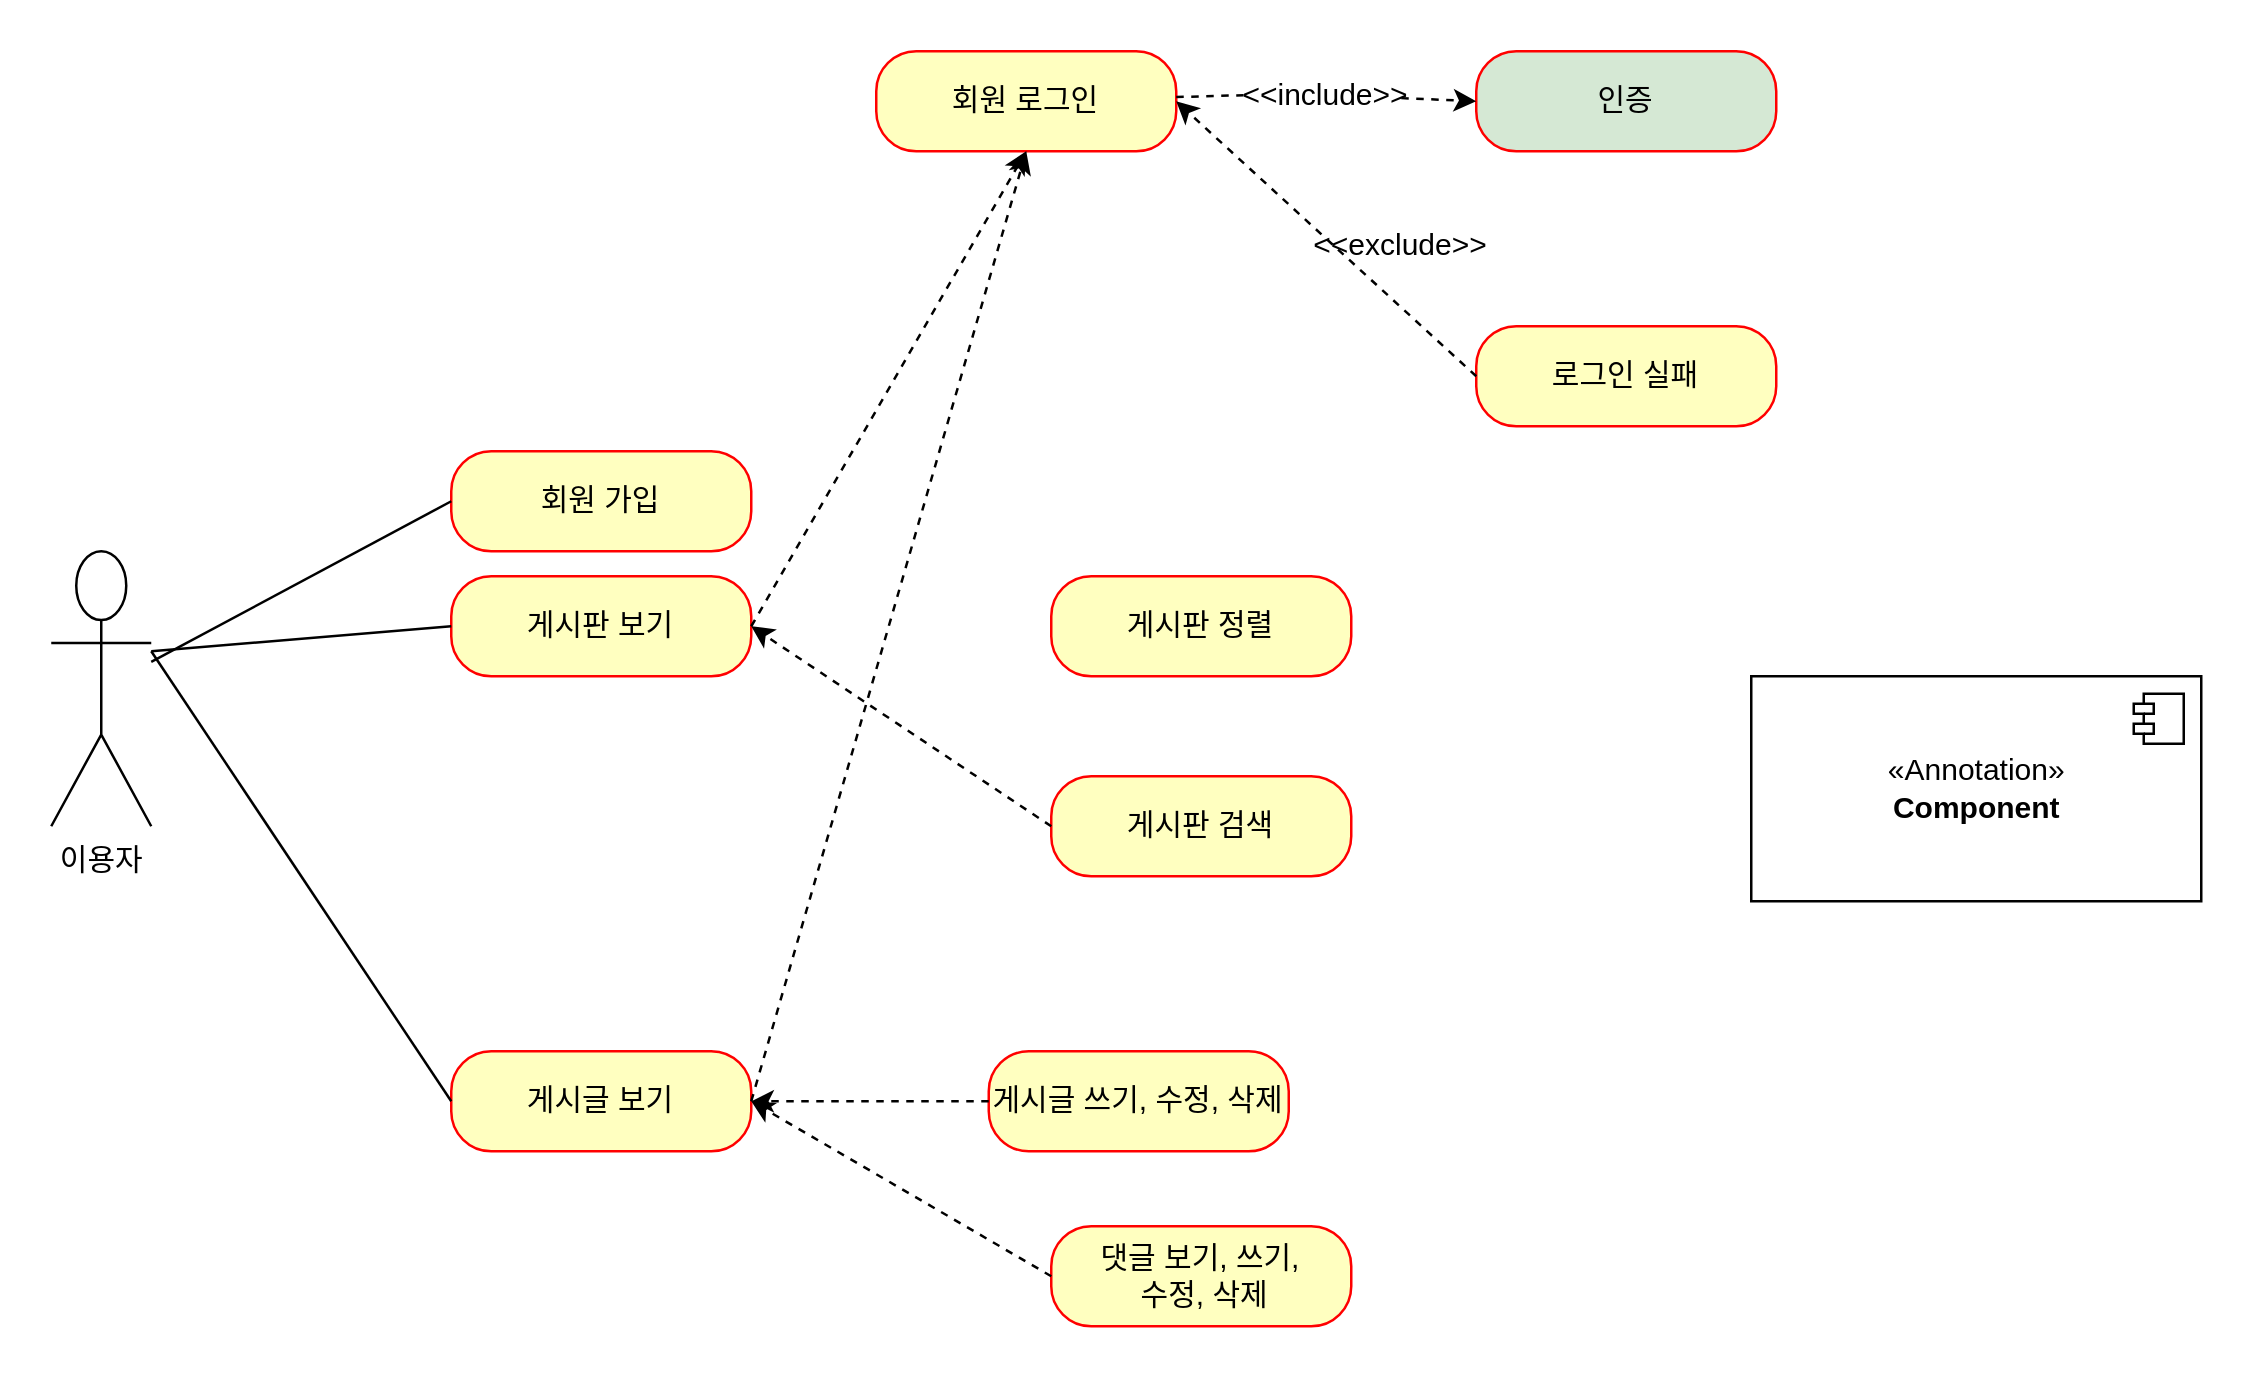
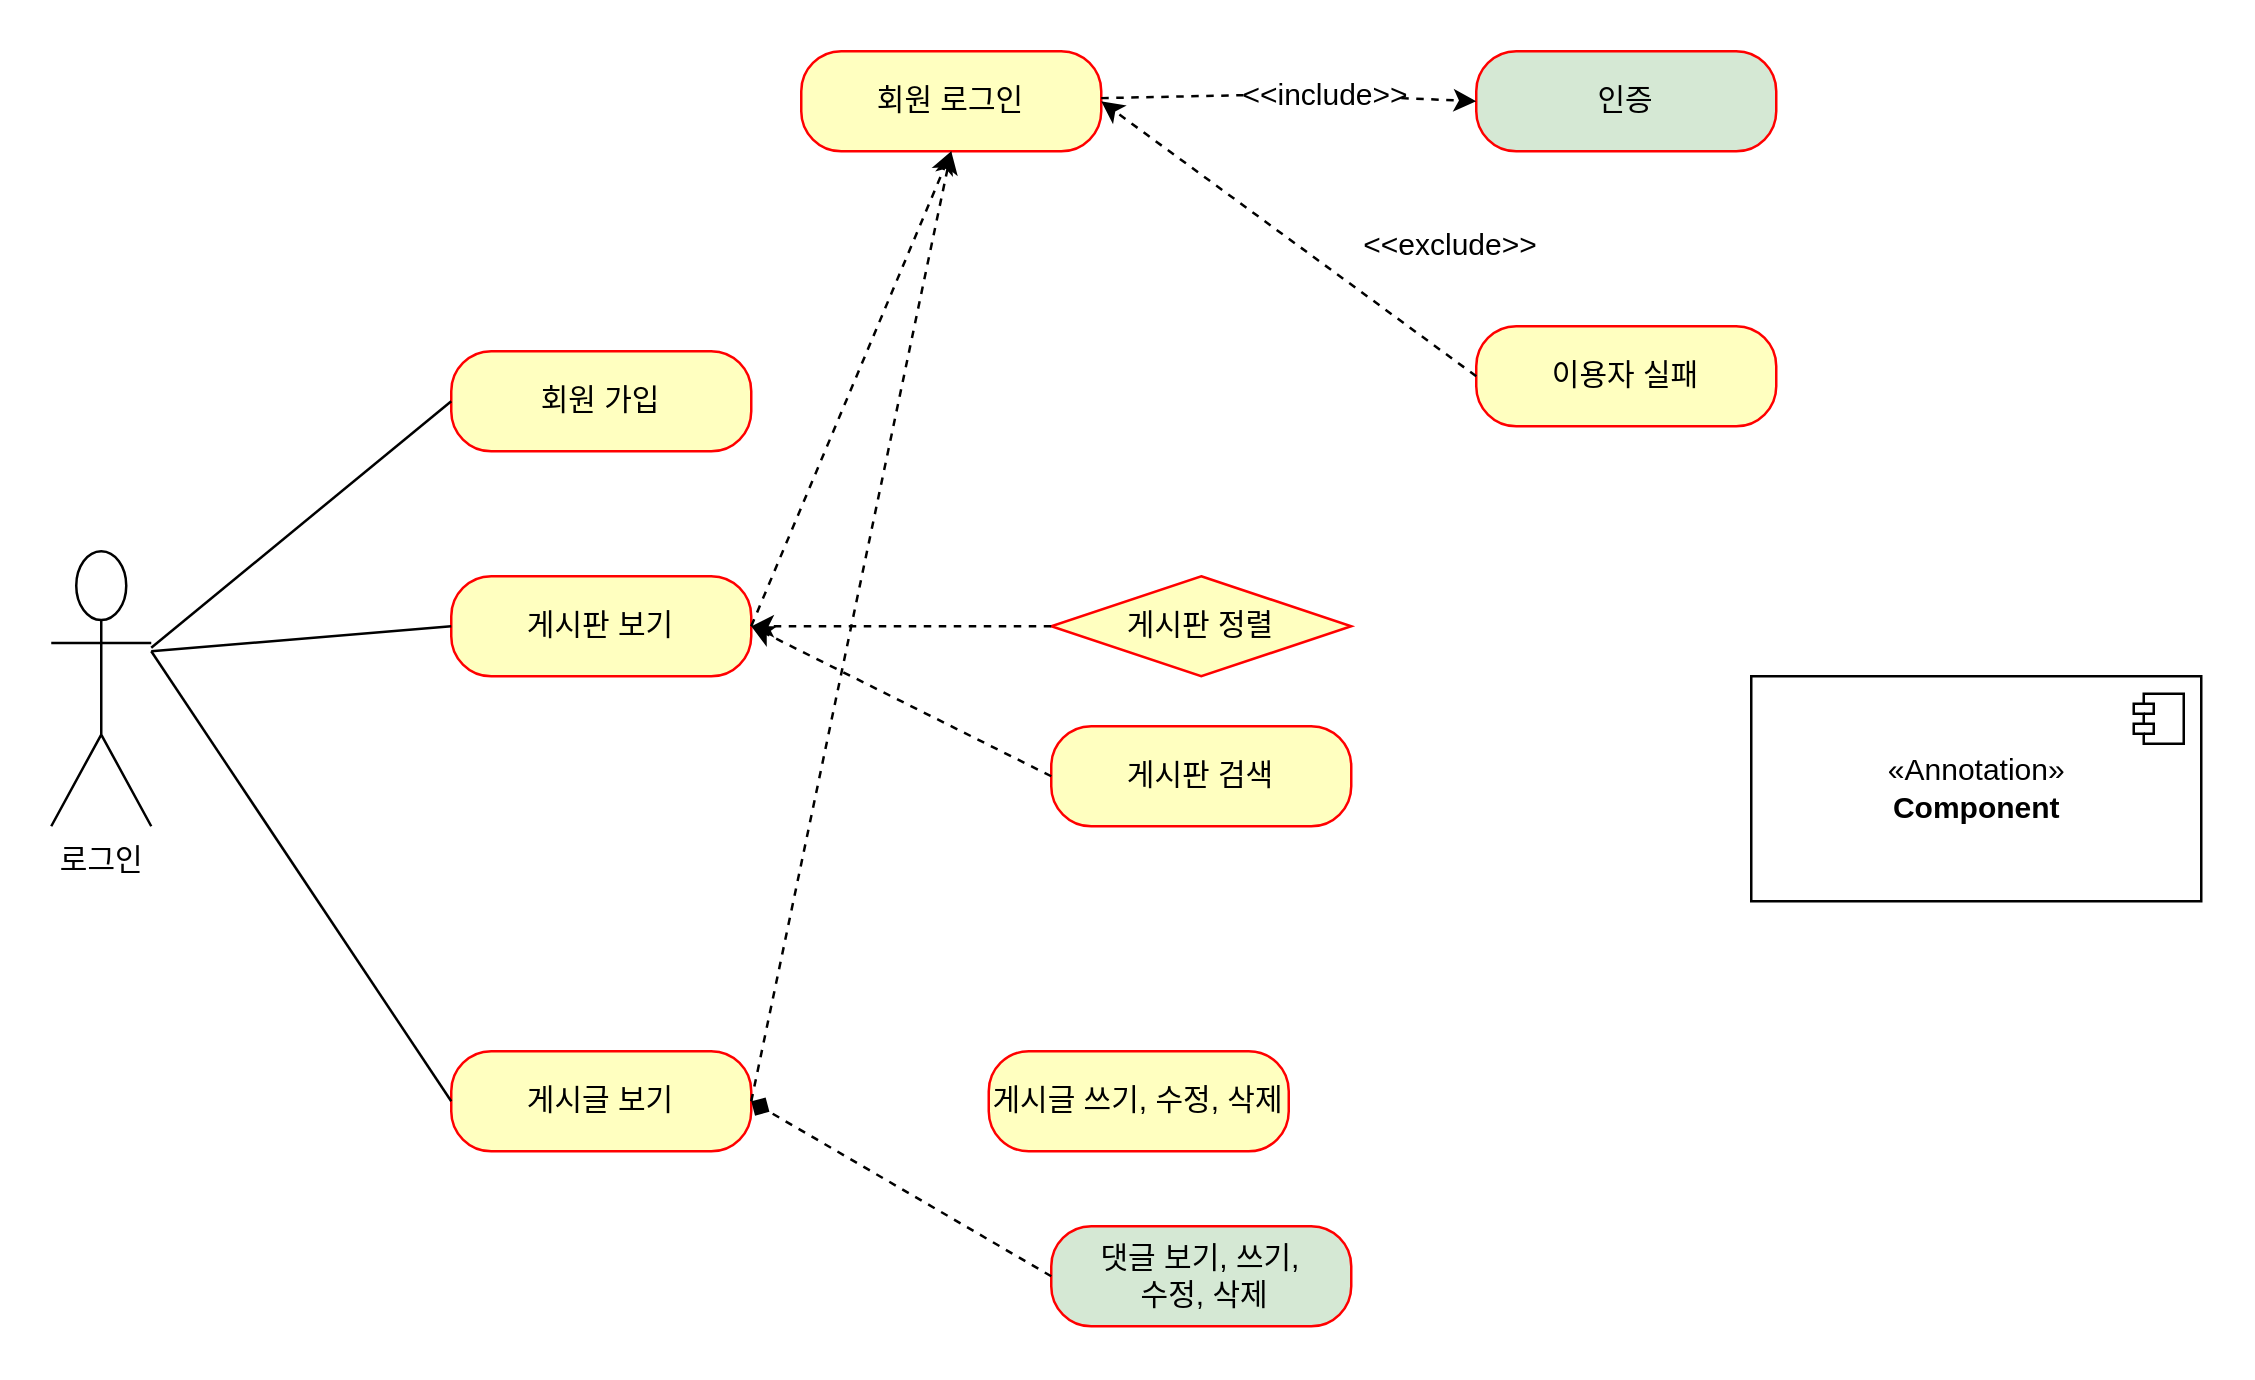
(1026, 101) -> (951, 101)
(1401, 245) -> (1451, 245)
(1626, 376) -> (1626, 376)
(601, 501) -> (601, 401)
none -> (972, 626)
(1201, 626) -> (1201, 626)
(1201, 826) -> (1201, 776)
(103, 862) -> (103, 862)
(878, 1101) -> none
(768, 1111) -> (770, 1112)
(1201, 1276) -> (1201, 1276)
